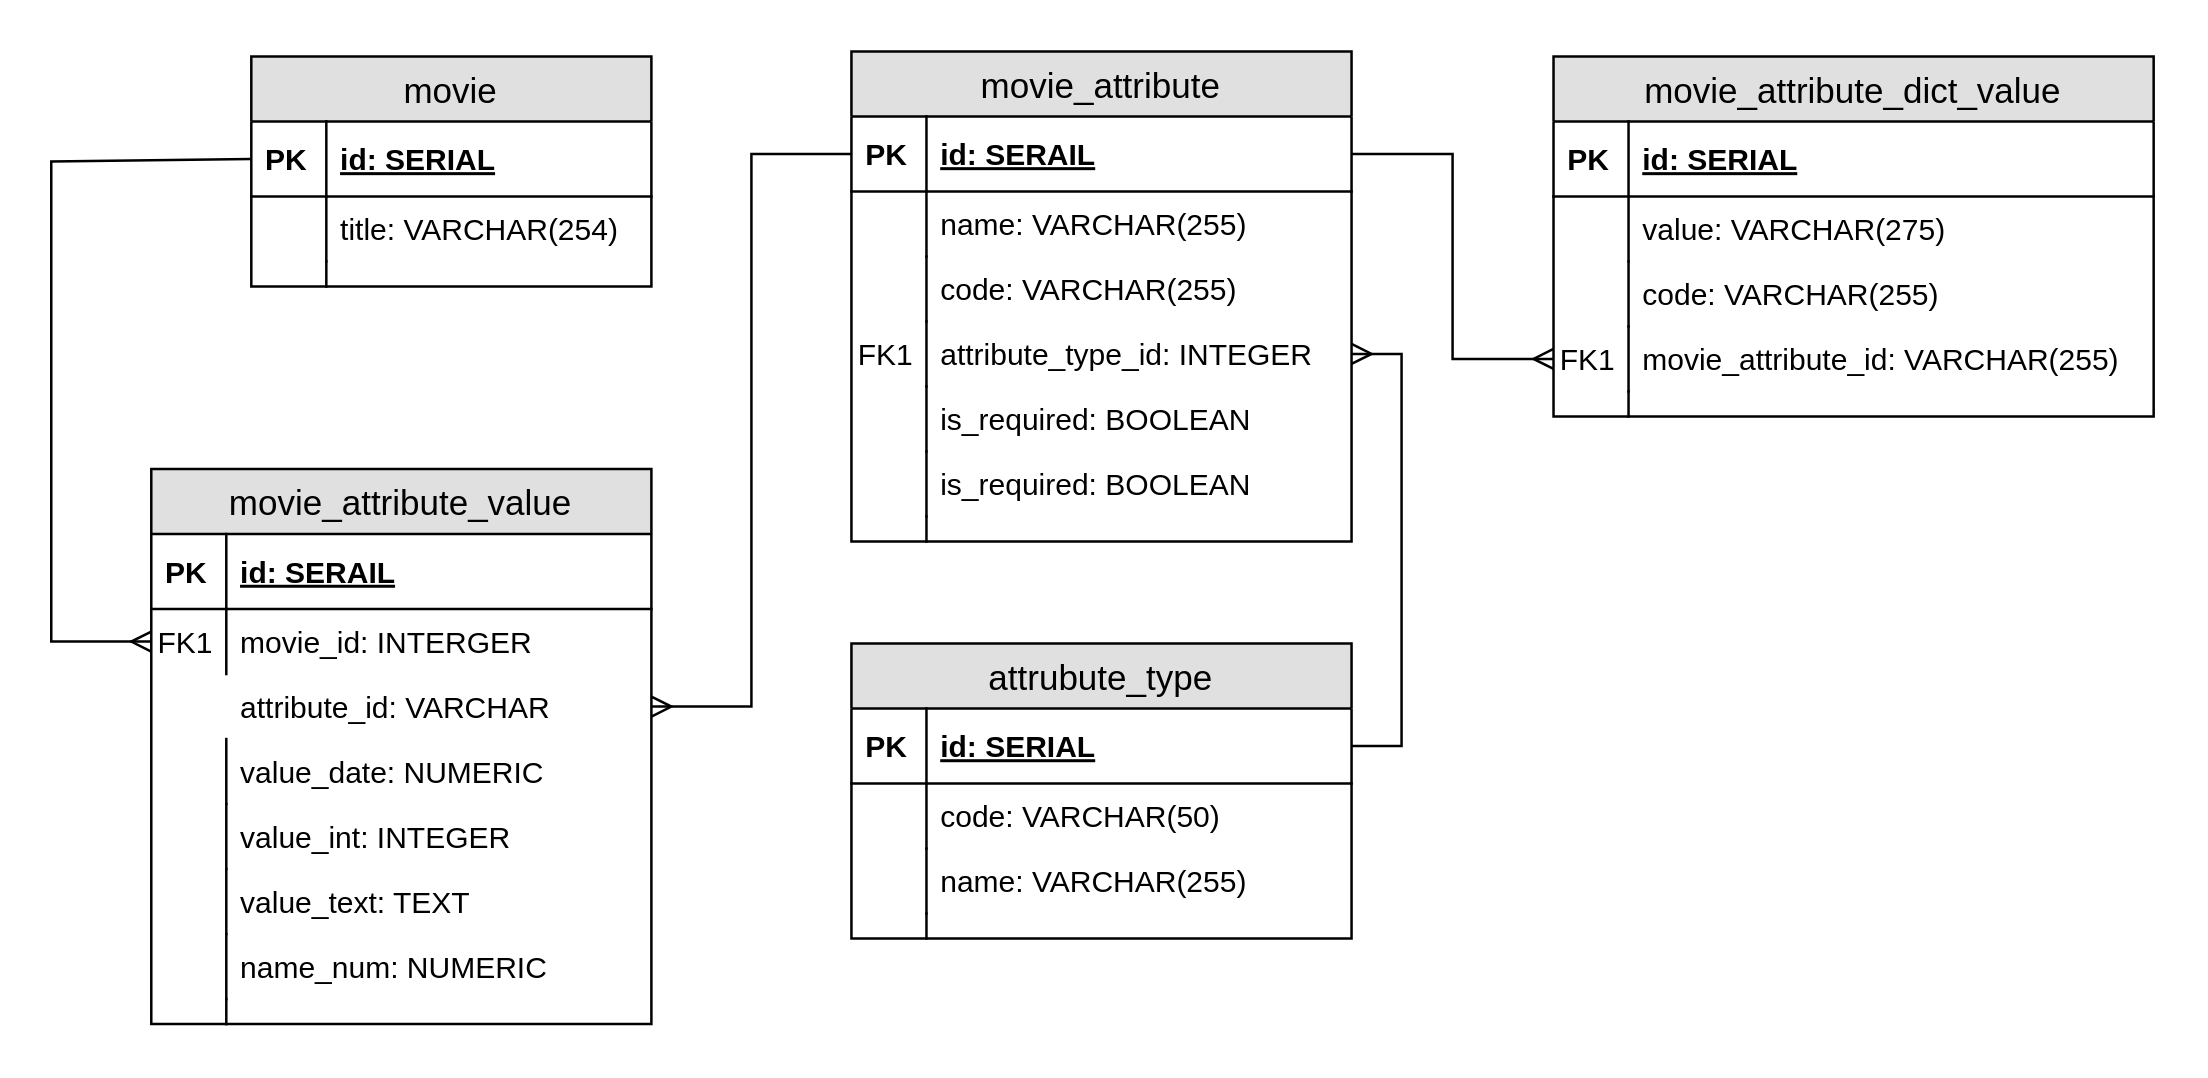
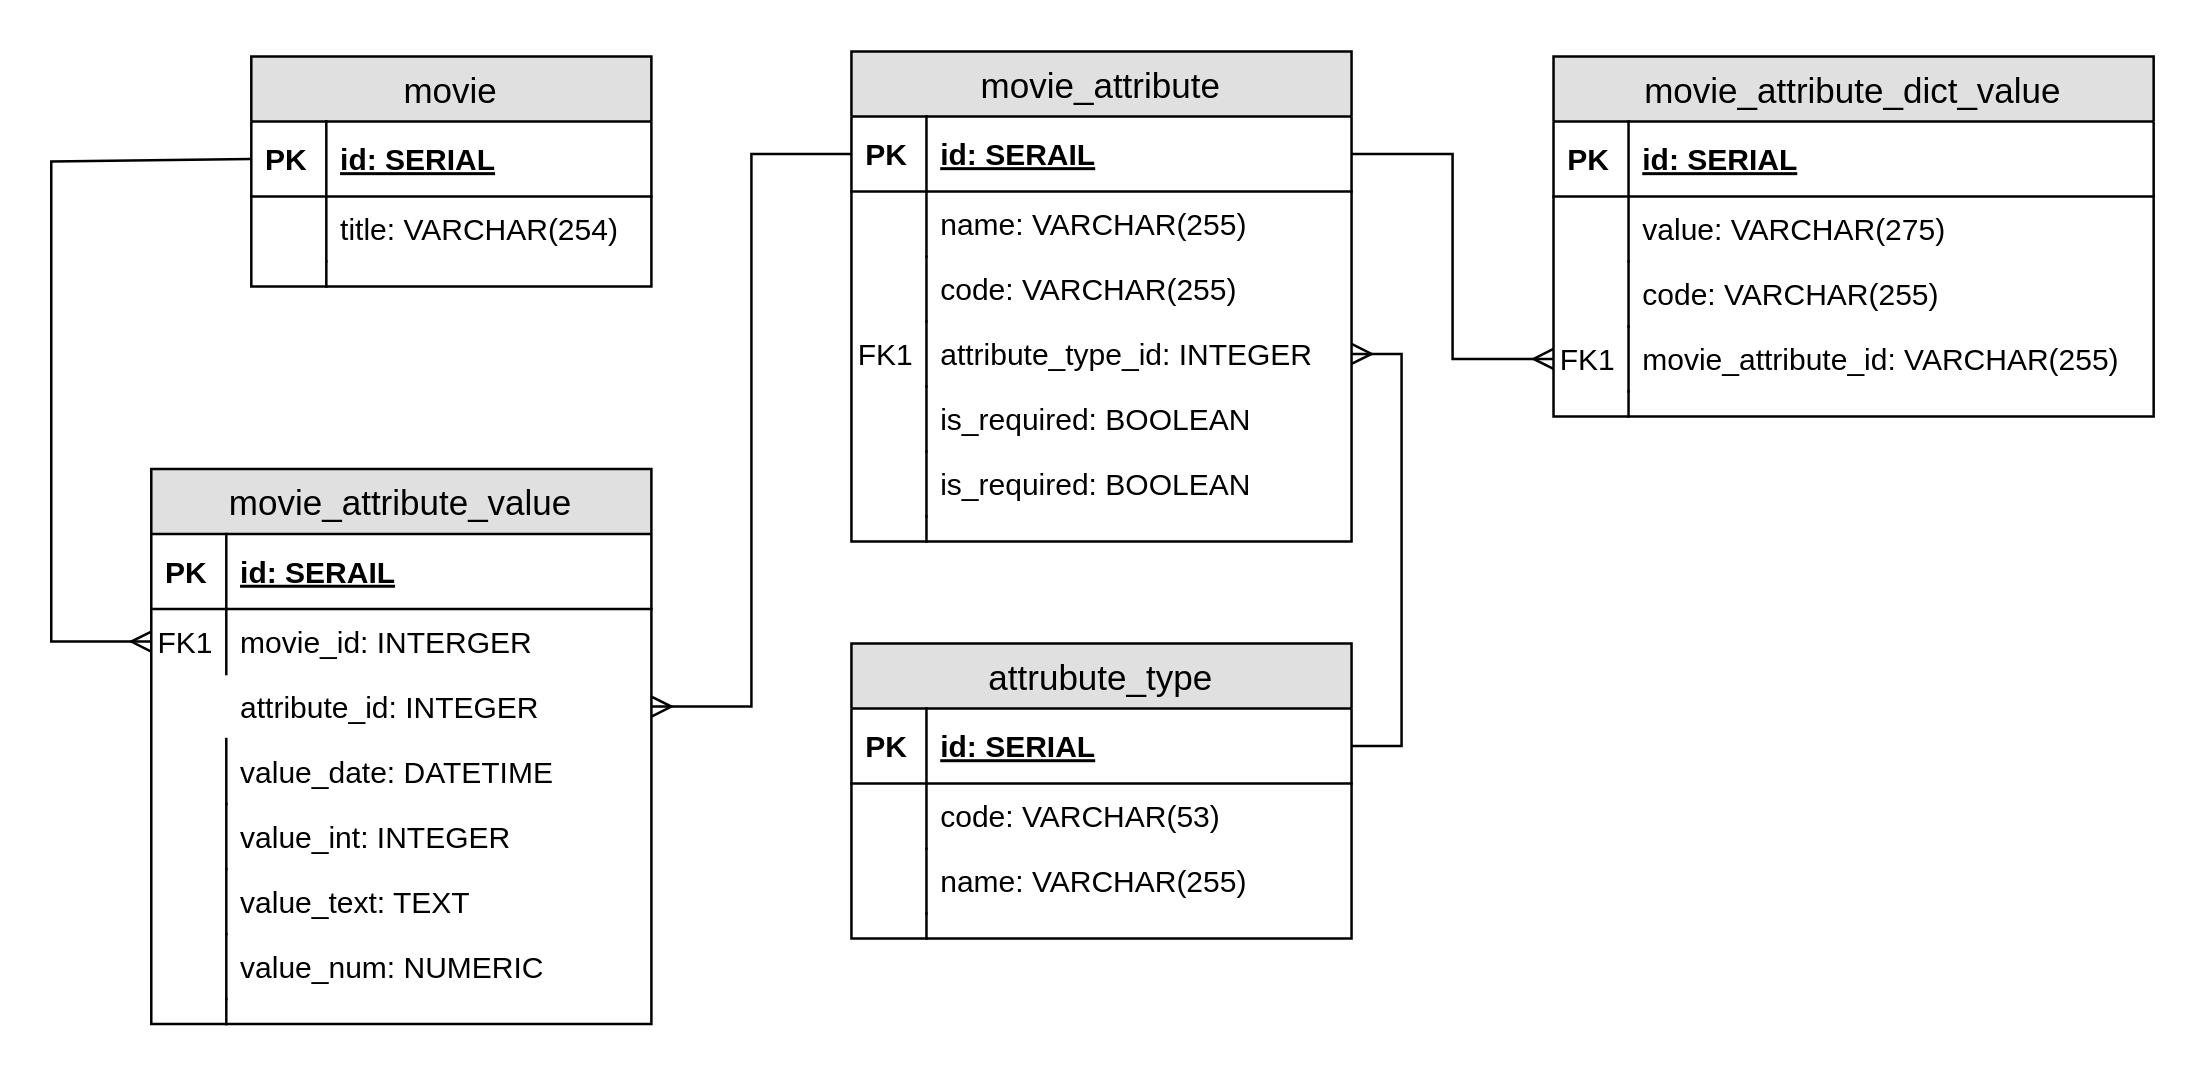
(401, 708) -> (401, 708)
(388, 773) -> (396, 773)
(1075, 817) -> (1075, 817)
(375, 968) -> (380, 968)
